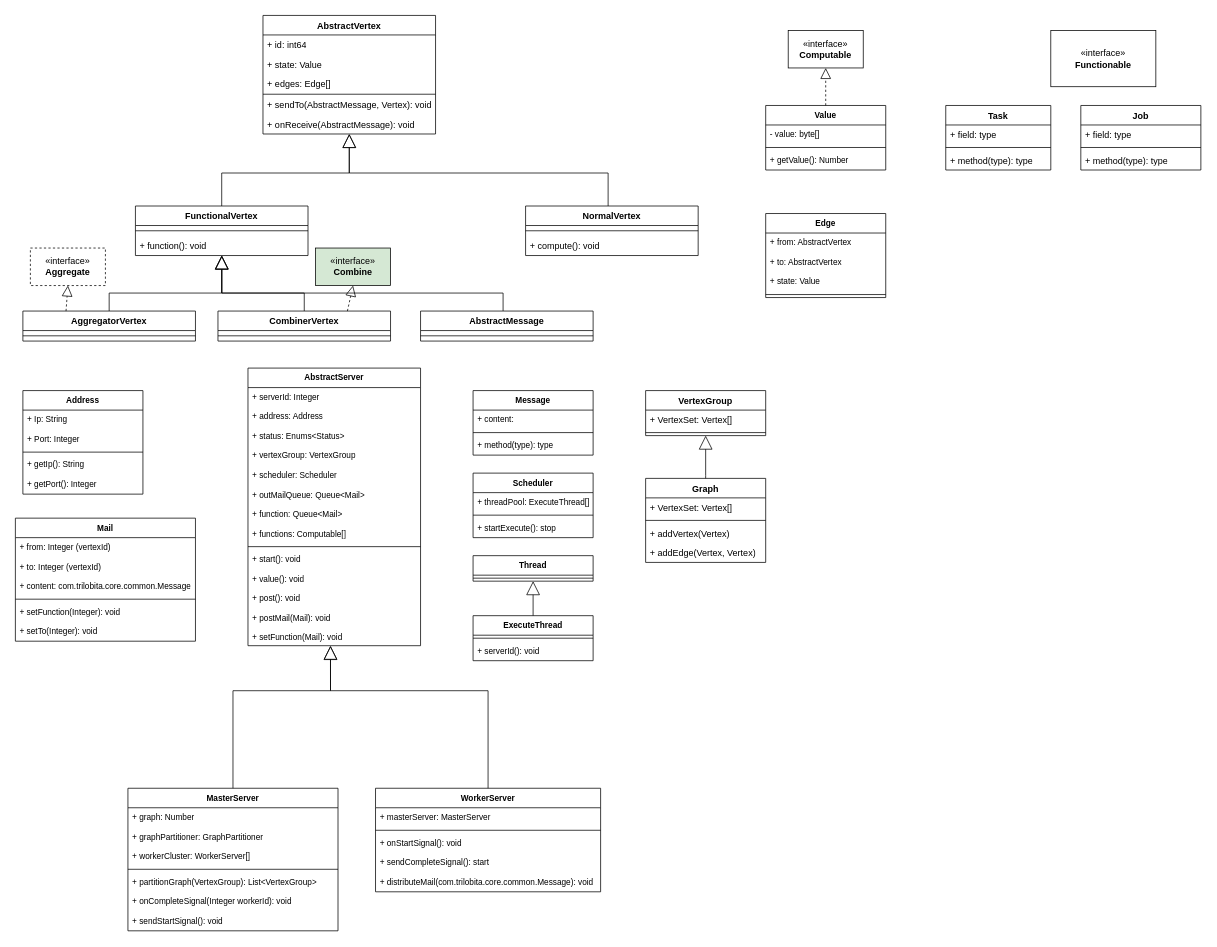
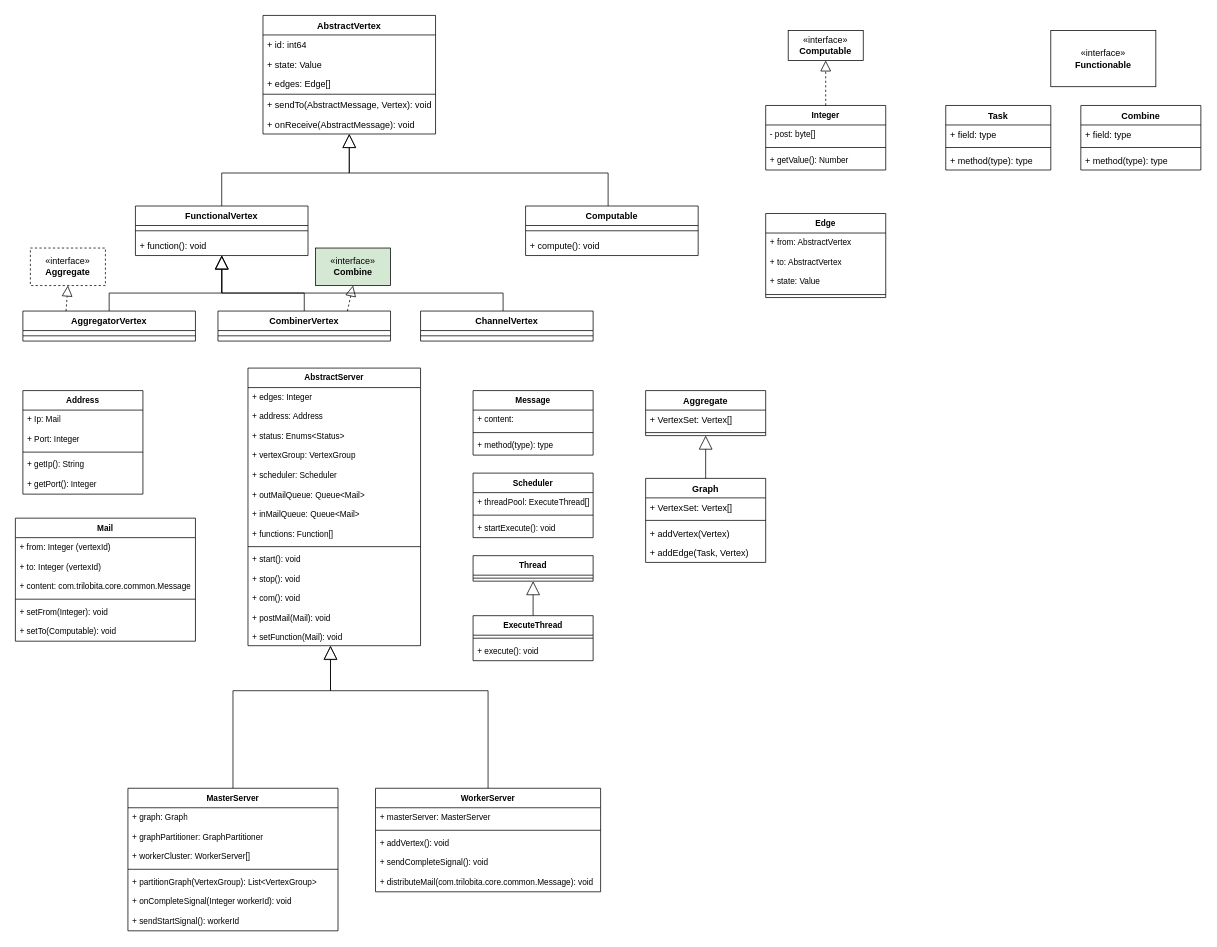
(825, 49) -> (825, 45)
(825, 116) -> (825, 116)
(1140, 116) -> (1140, 116)
(800, 135) -> (799, 135)
(612, 217) -> (612, 217)
(507, 322) -> (507, 322)
(293, 398) -> (286, 398)
(705, 401) -> (705, 401)
(51, 420) -> (45, 420)
(299, 515) -> (304, 515)
(525, 528) -> (524, 528)
(305, 534) -> (300, 534)
(706, 559) -> (704, 553)
(282, 579) -> (280, 579)
(280, 599) -> (278, 599)
(79, 612) -> (71, 612)
(66, 632) -> (72, 632)
(515, 651) -> (512, 651)
(164, 818) -> (161, 818)
(427, 843) -> (419, 843)
(440, 863) -> (437, 863)
(185, 921) -> (195, 921)
